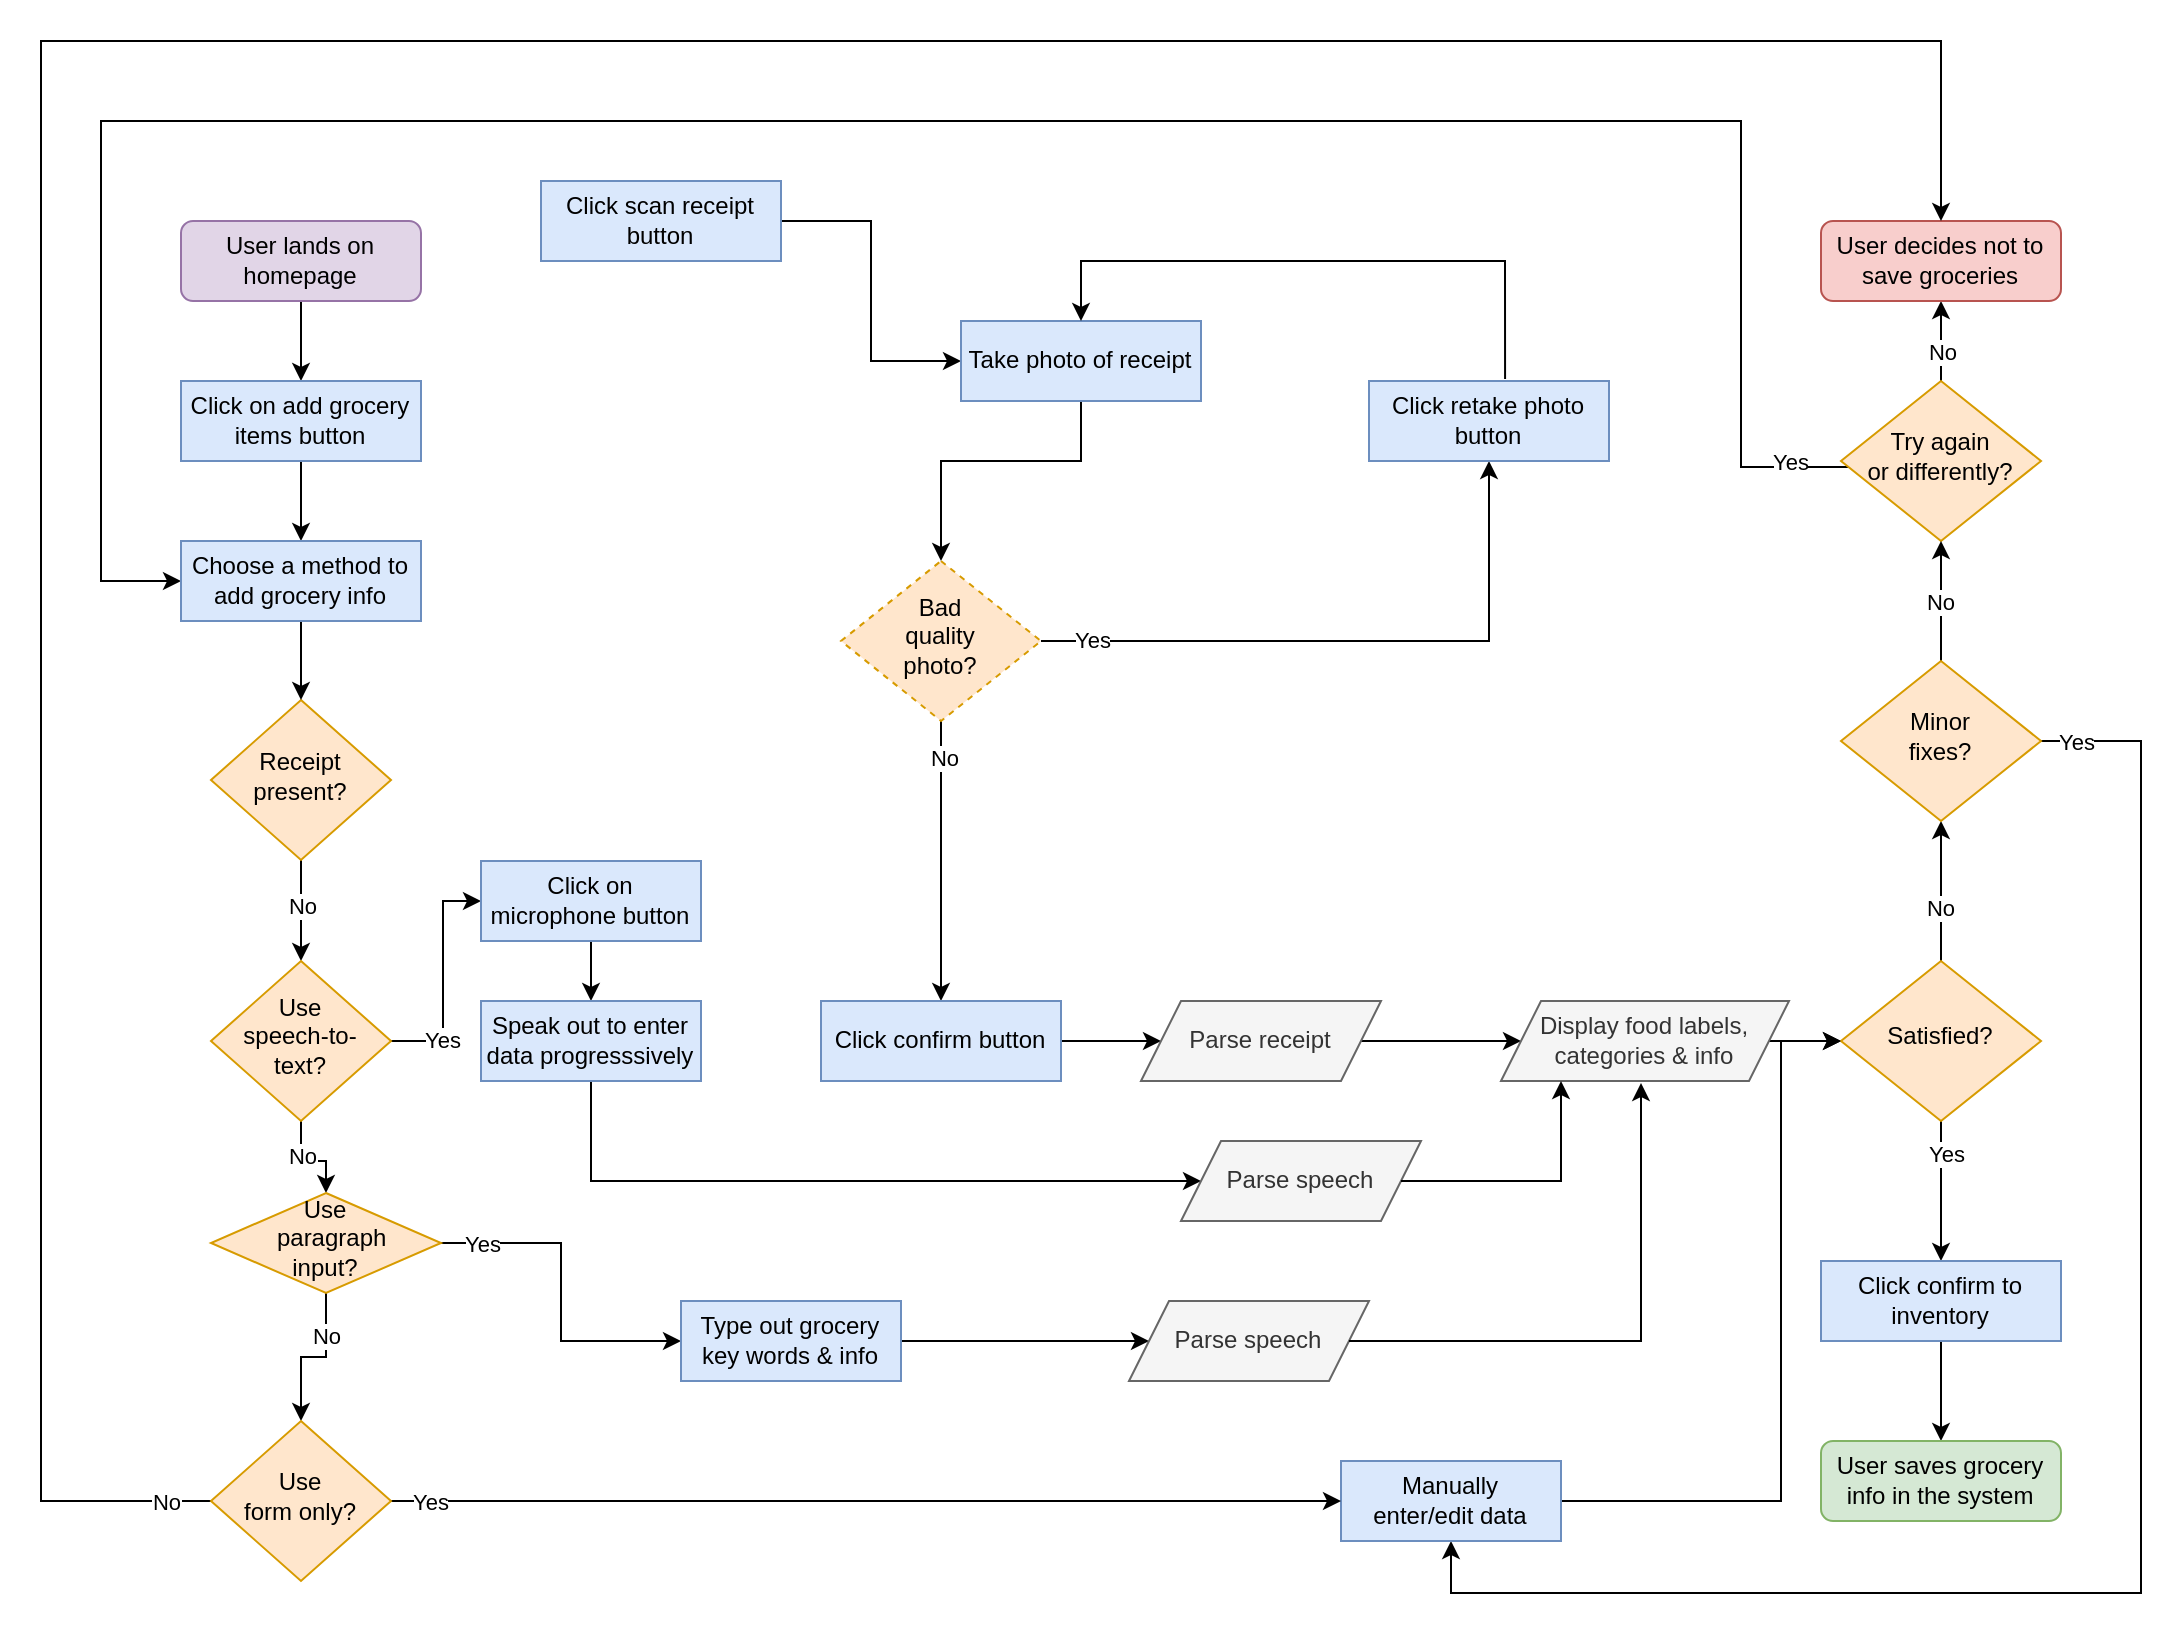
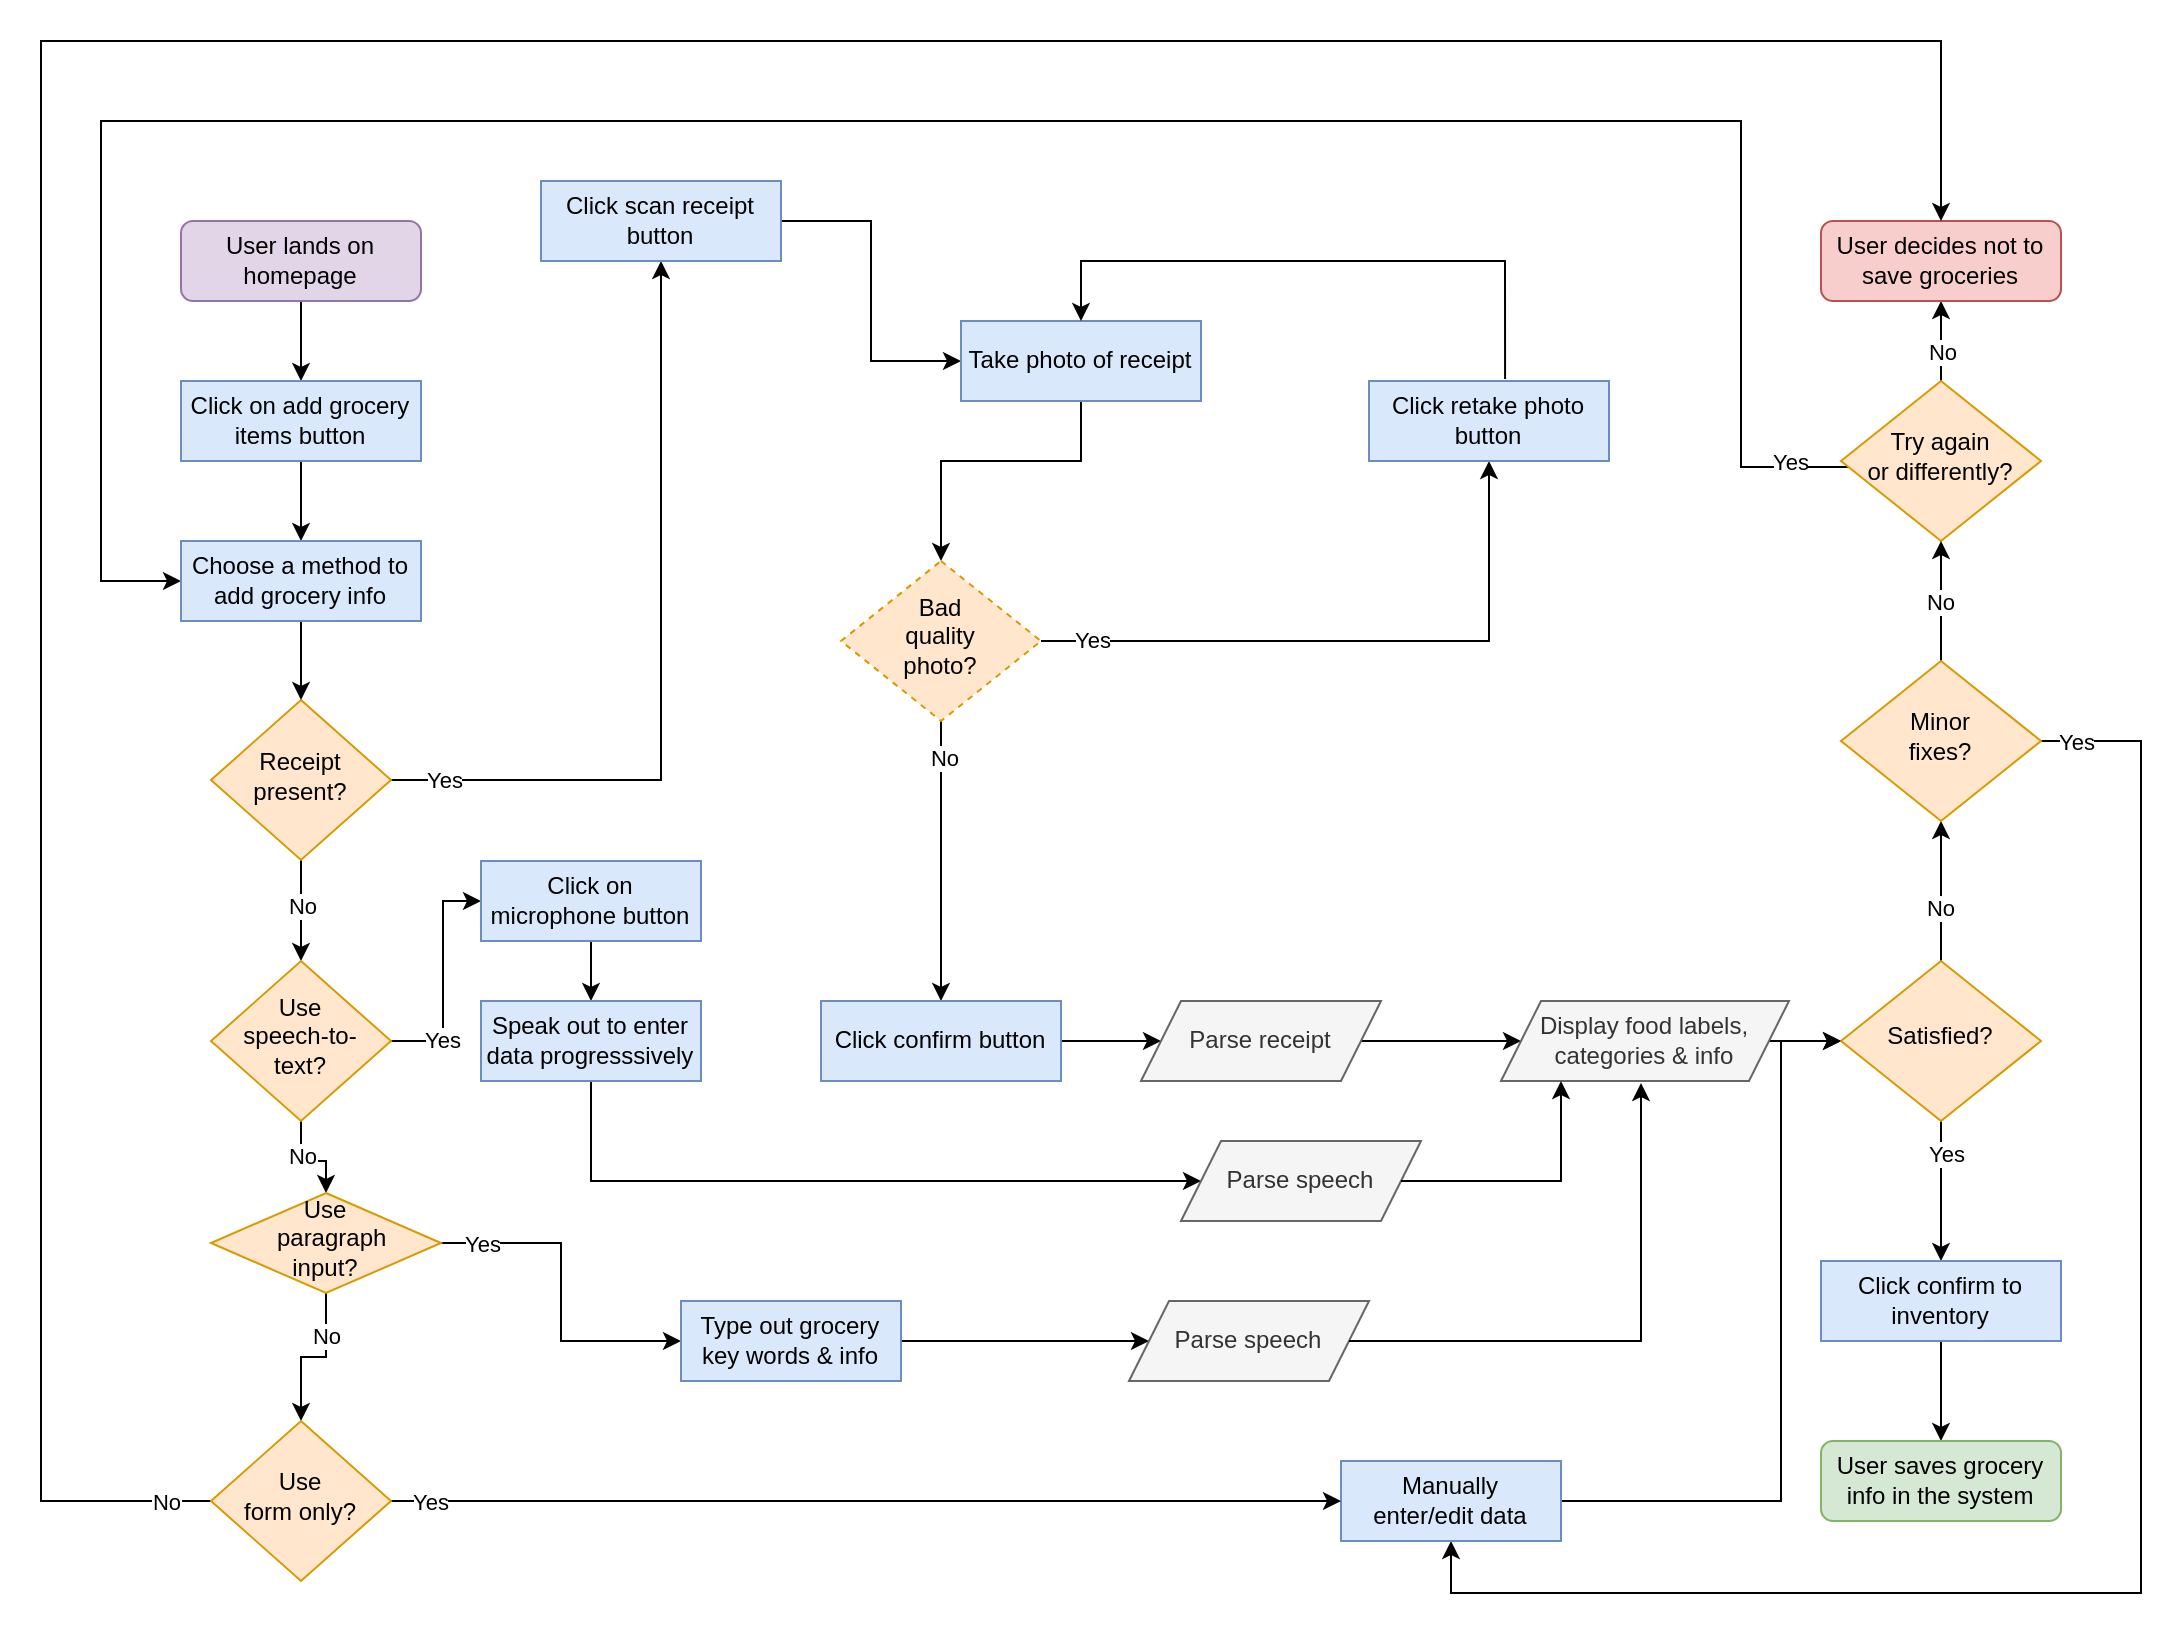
none -> (661, 662)
